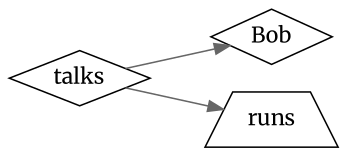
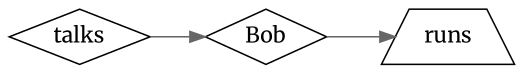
(167, 97) -> (353, 37)
